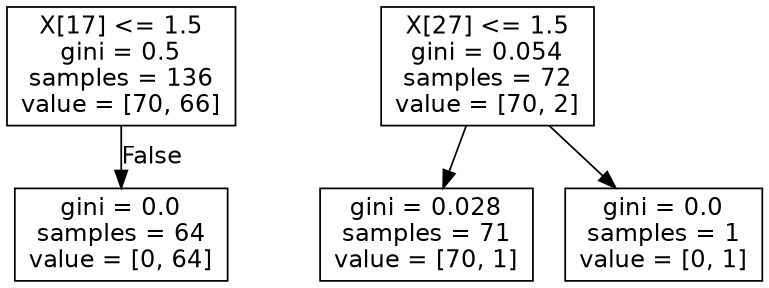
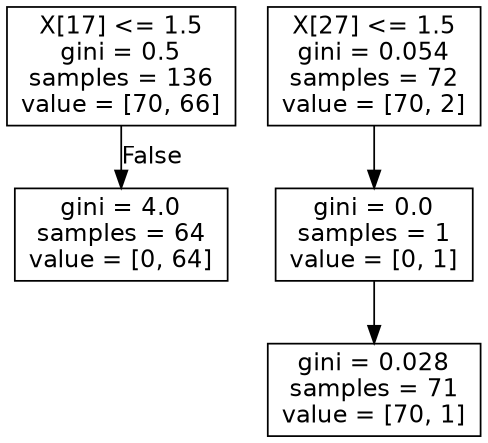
(458, 149) -> (374, 303)
(121, 235) -> (121, 235)
